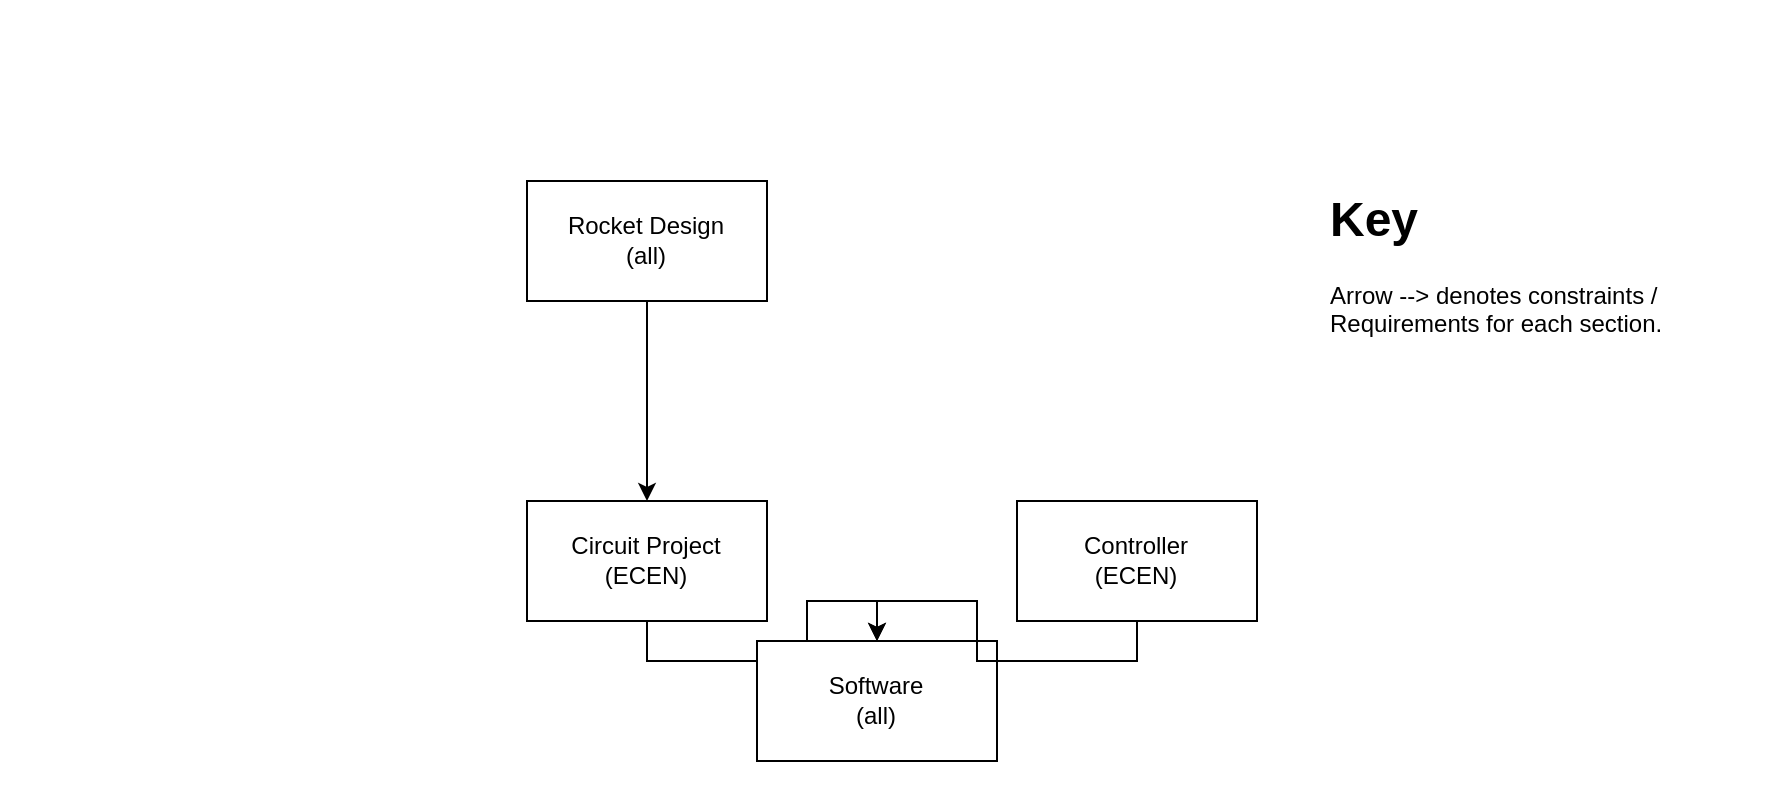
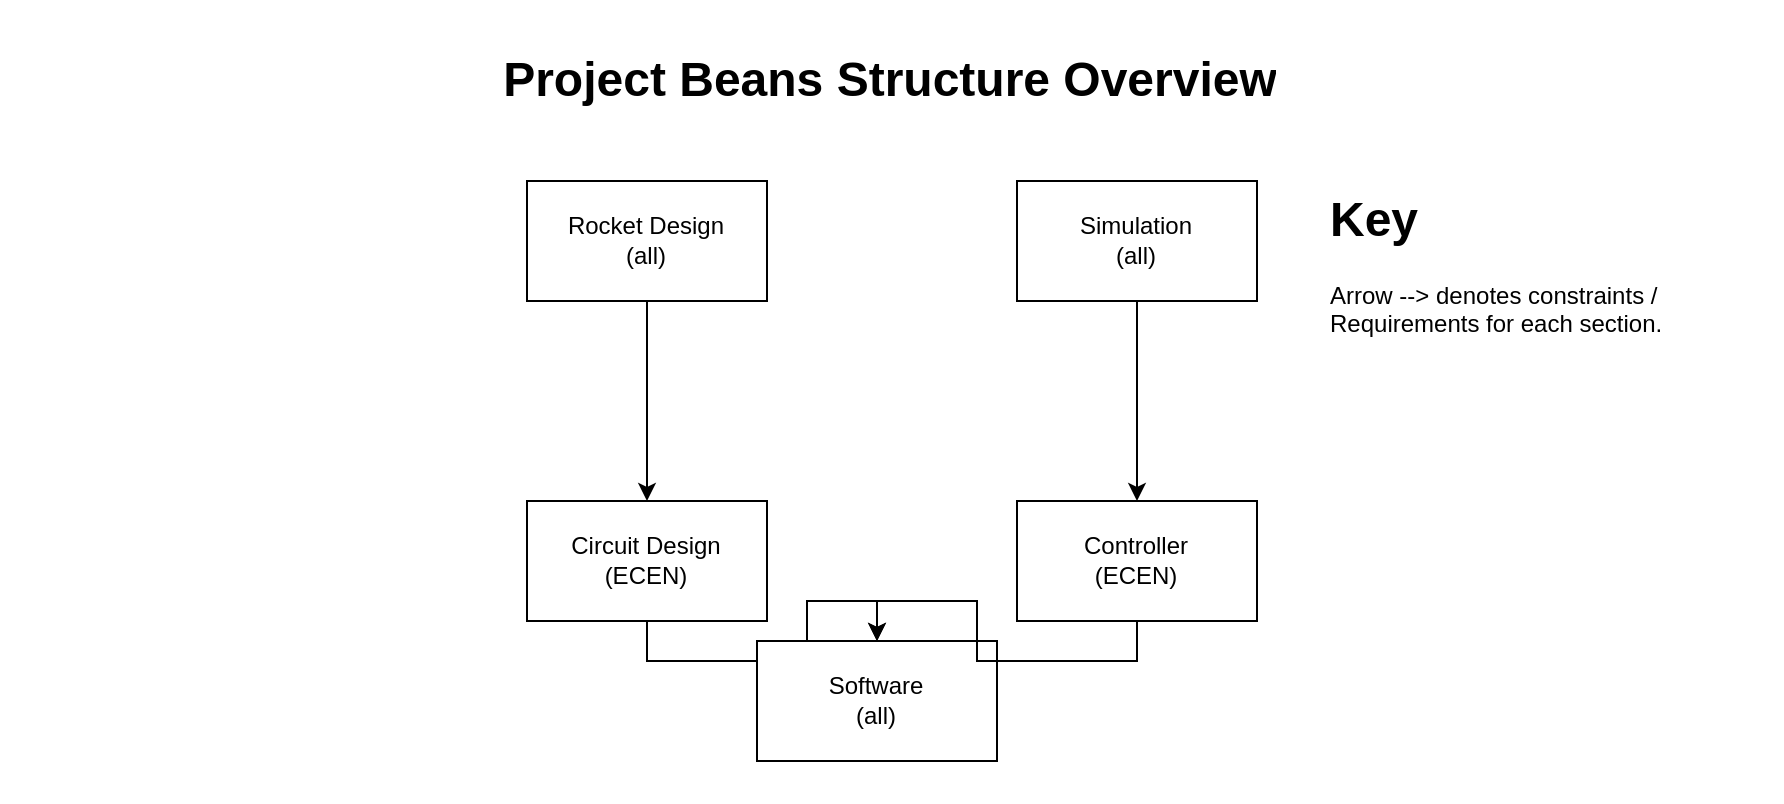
none -> (891, 91)
none -> (1137, 241)
none -> (1137, 394)
(647, 561) -> (647, 561)
